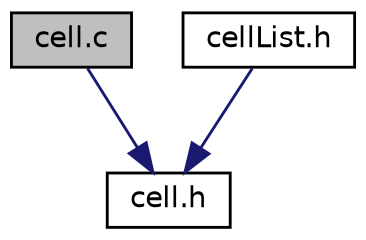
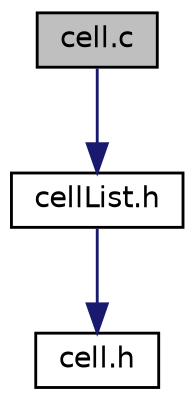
(113, 108) -> (97, 106)
